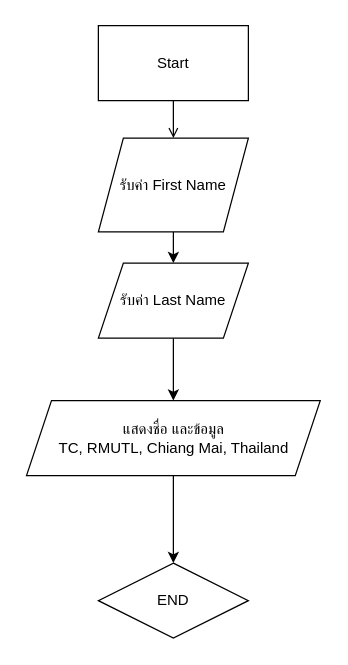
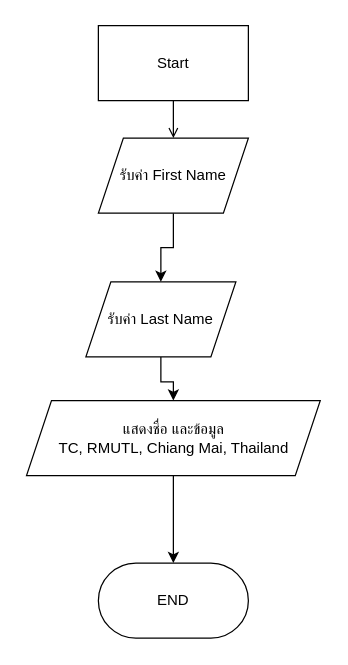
(173, 185) -> (173, 176)
(173, 301) -> (161, 319)
(173, 601) -> (173, 601)
